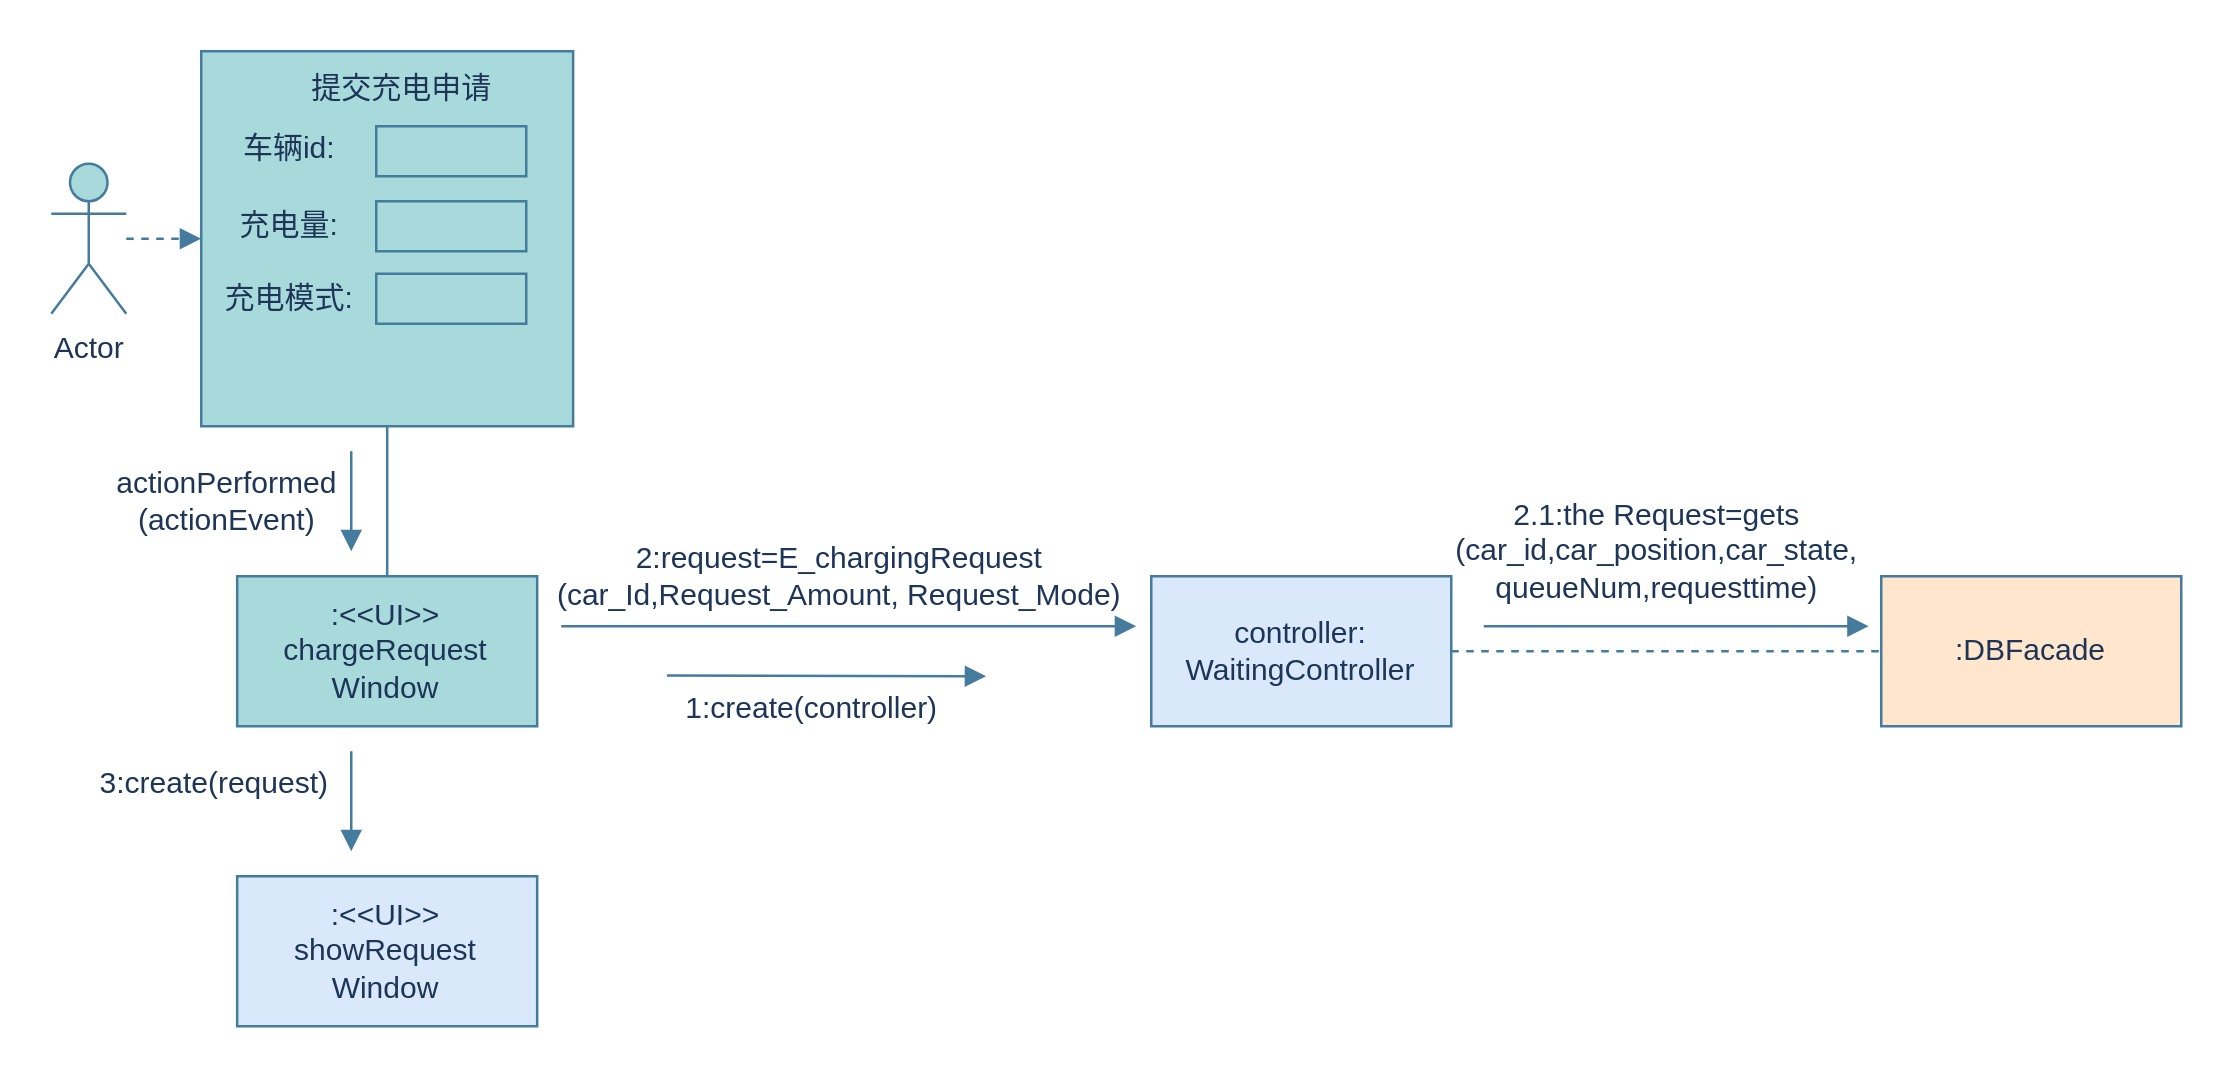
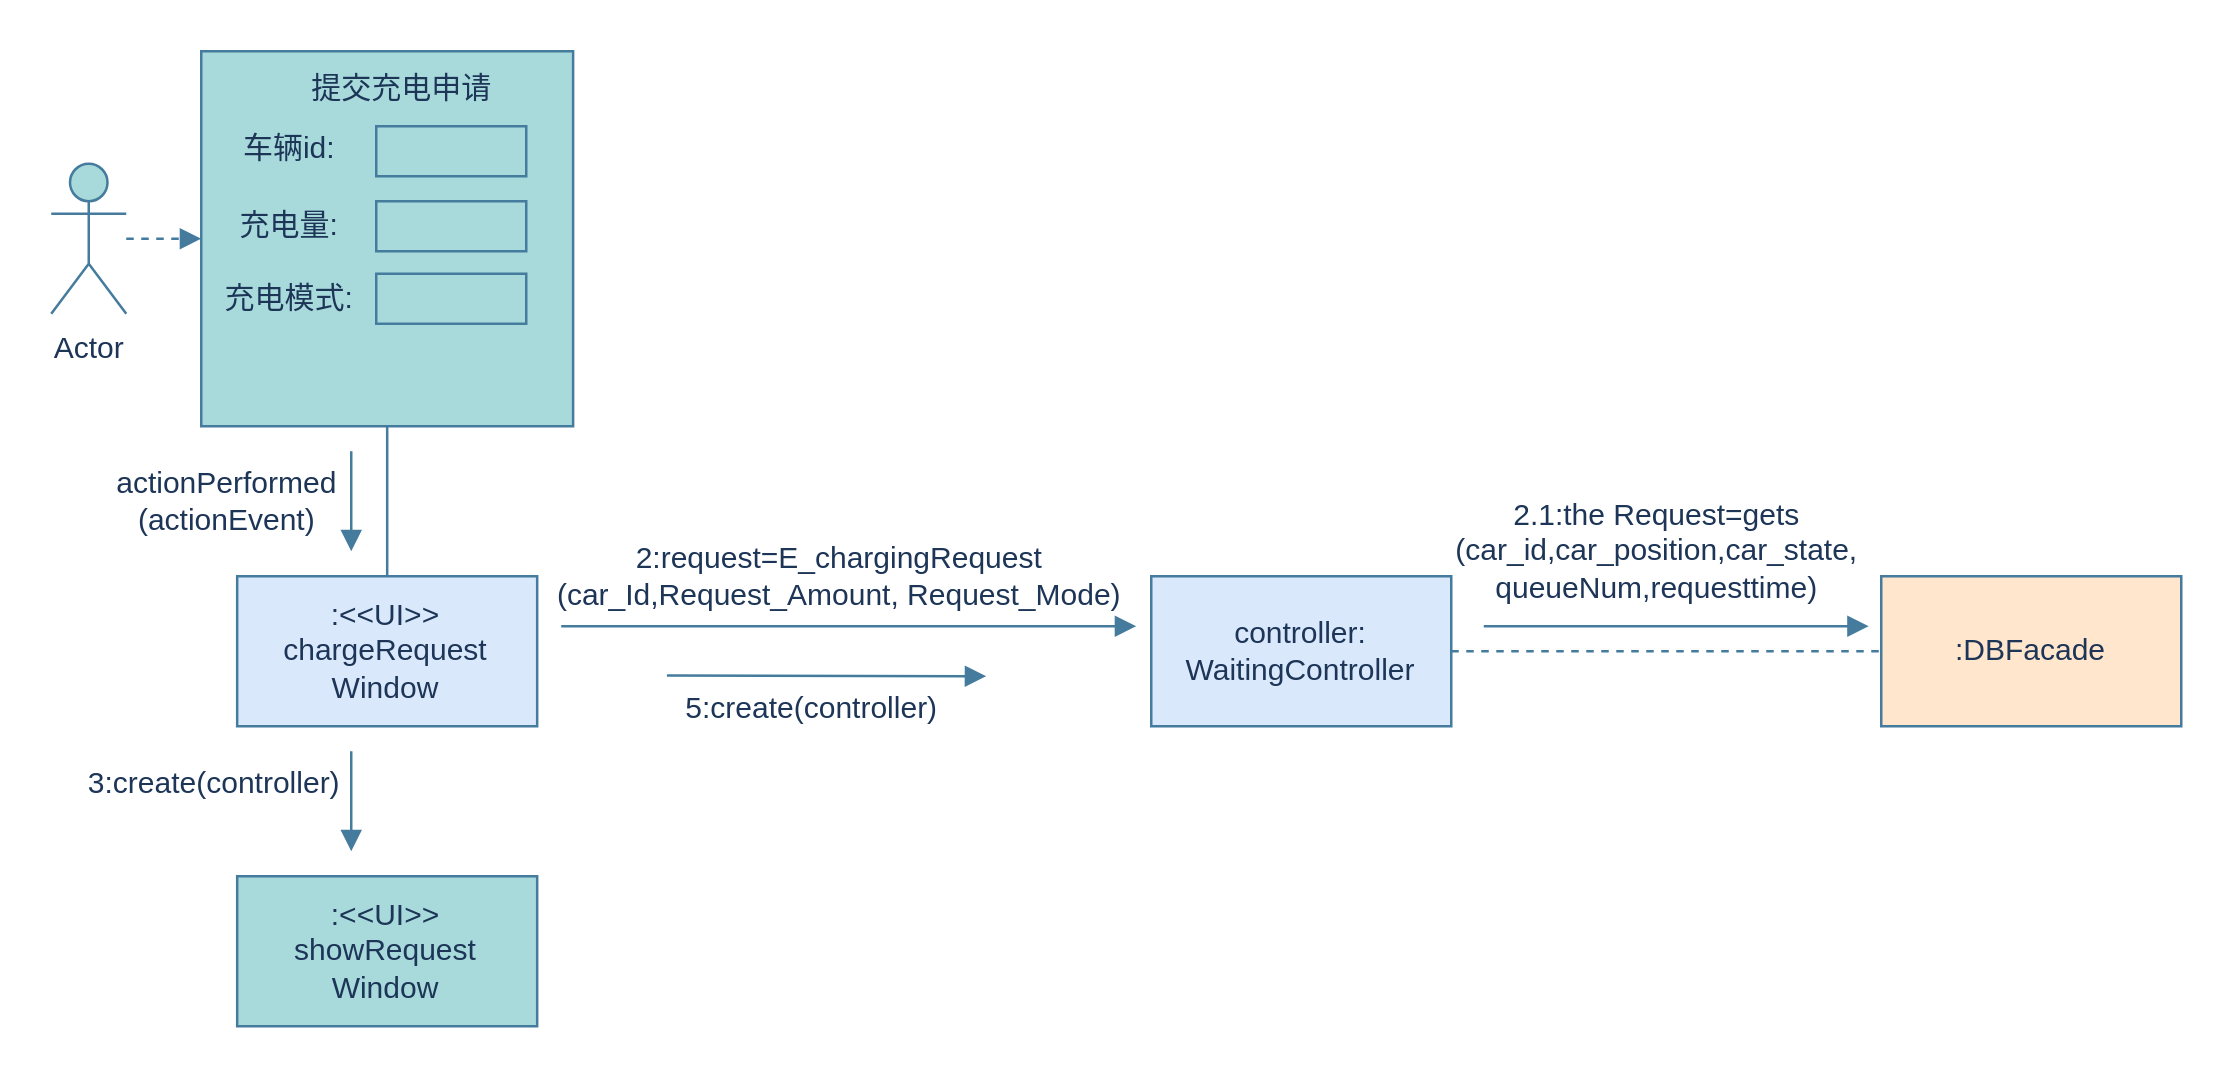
(387, 651) -> (387, 651)
(813, 709) -> (813, 709)
(215, 784) -> (215, 784)
(387, 951) -> (387, 951)
